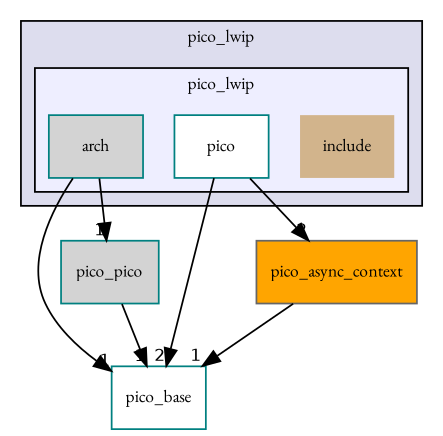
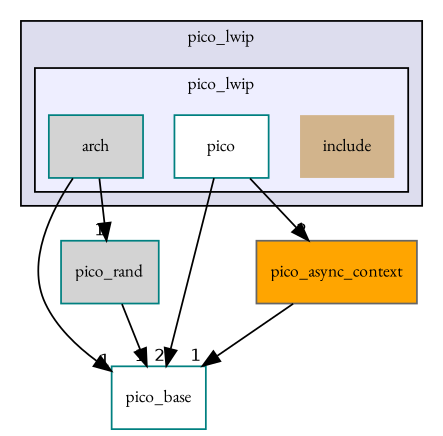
(110, 272) -> (110, 272)
